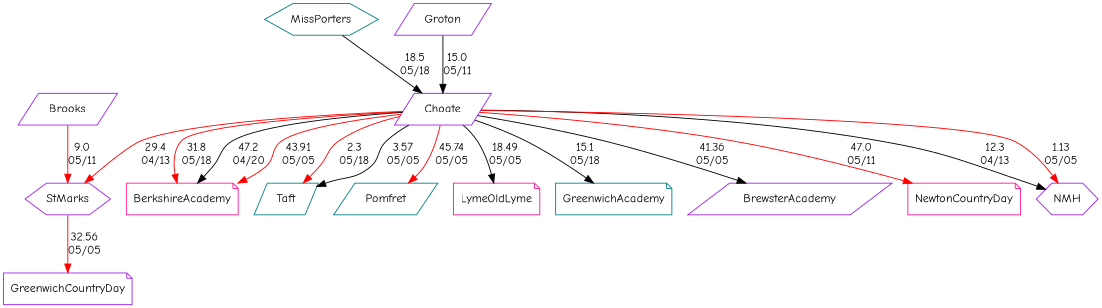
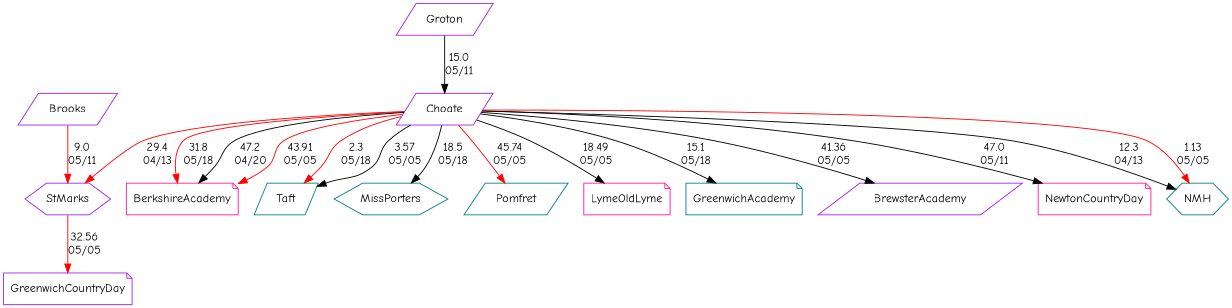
(379, 62) -> (433, 153)
(693, 135) -> (760, 129)
(1067, 199) -> (1198, 199)
